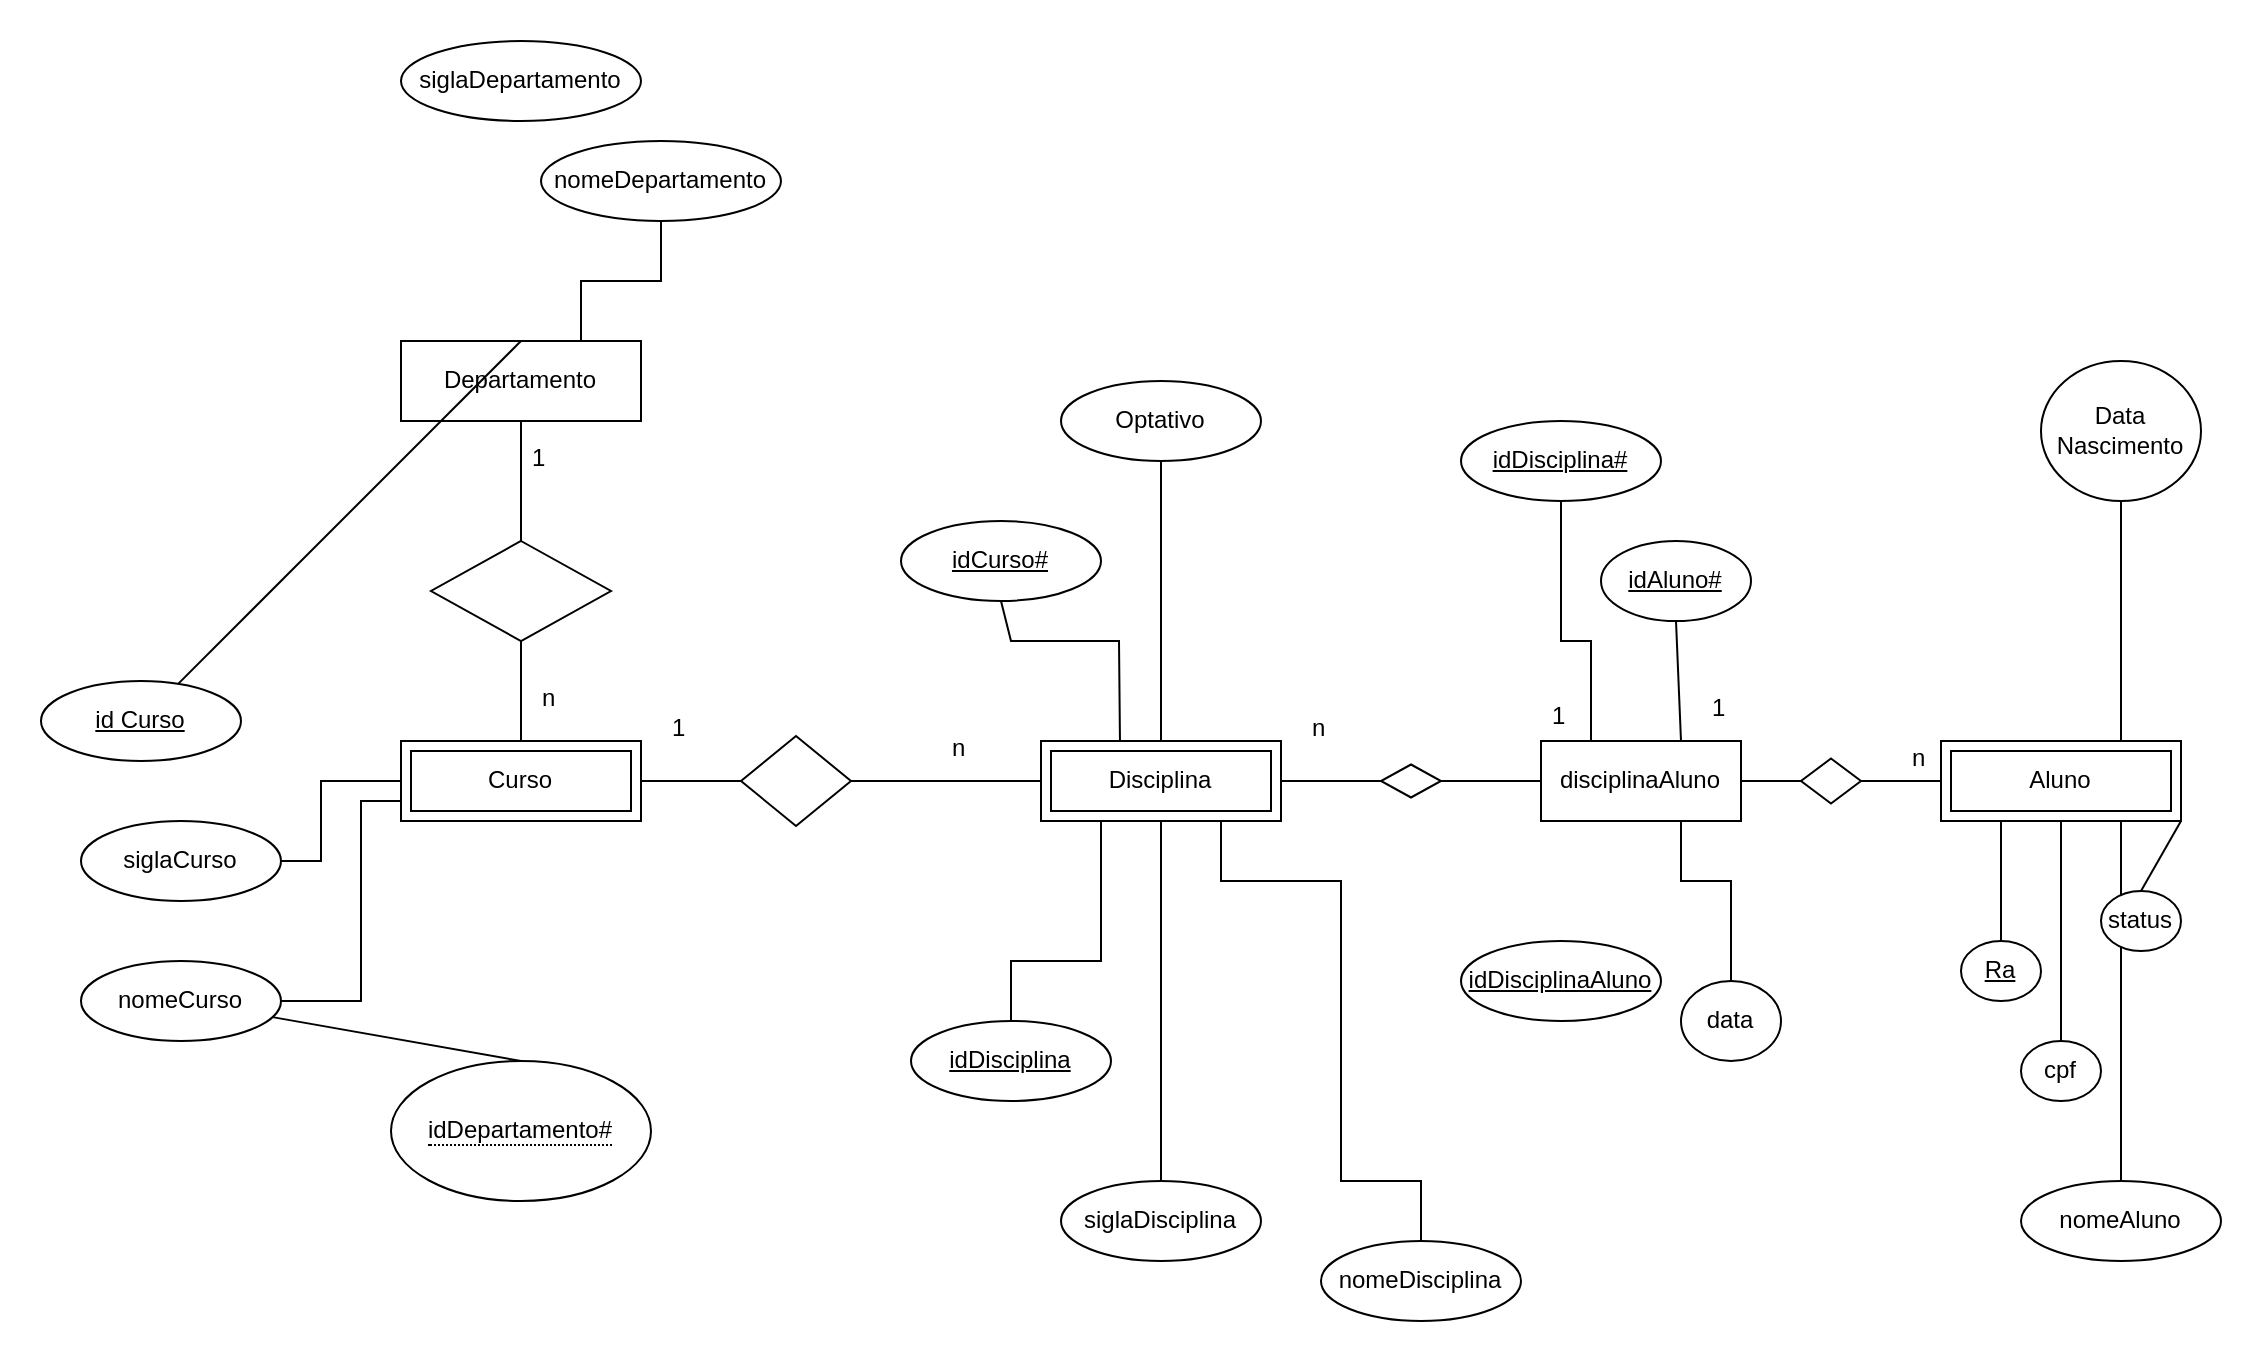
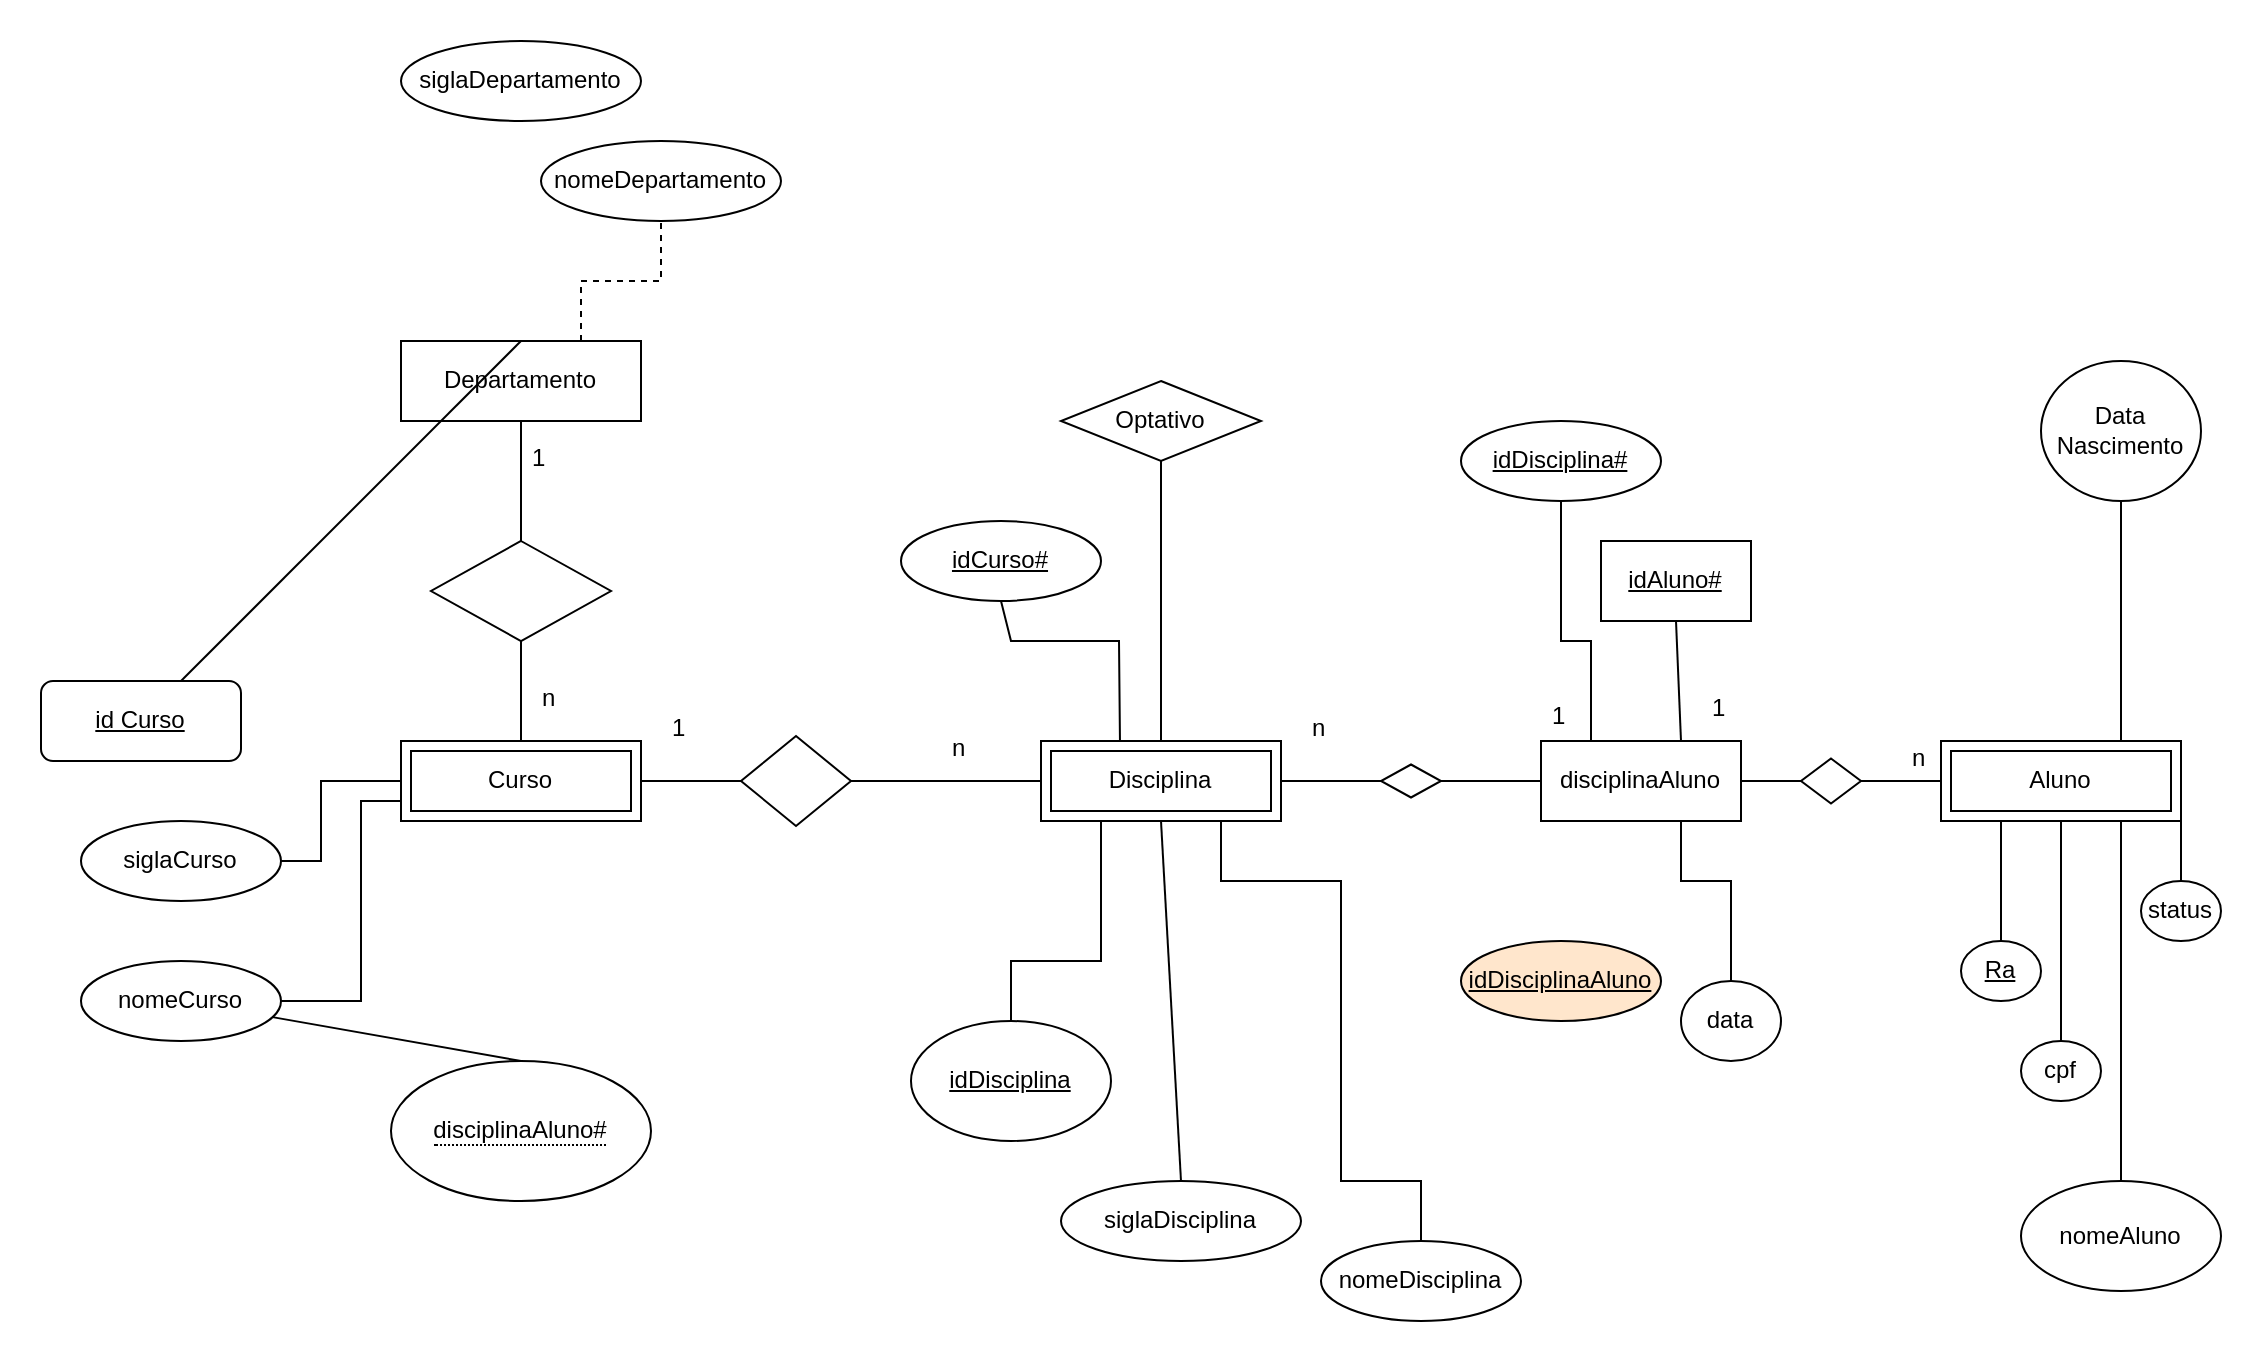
(623, 281) -> (623, 281)
(1161, 421) -> (1161, 421)
(1676, 581) -> (1676, 581)
(141, 721) -> (141, 721)
(2141, 921) -> (2181, 911)
(1561, 981) -> (1561, 981)
(1011, 1061) -> (1011, 1081)
(521, 1131) -> (521, 1131)
(1161, 1221) -> (1181, 1221)
(2121, 1221) -> (2121, 1236)
